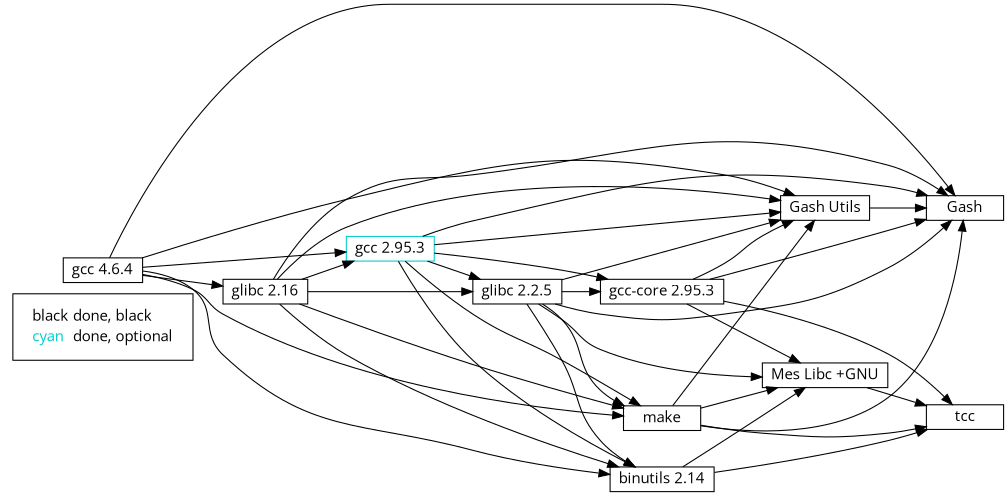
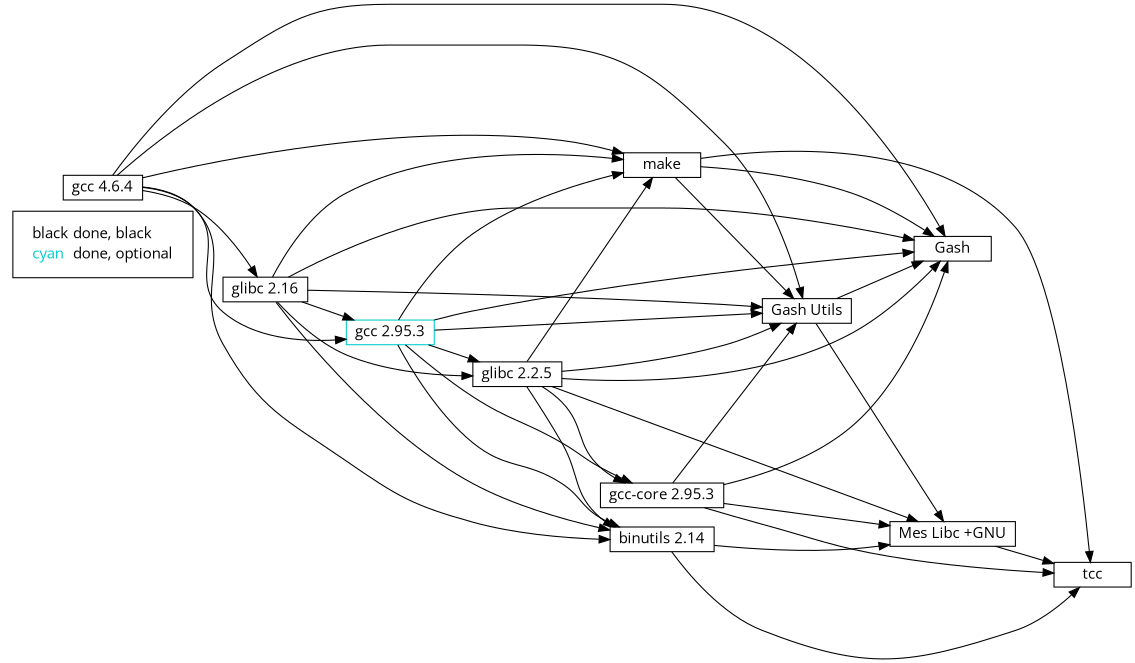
(734, 399) -> (877, 418)
